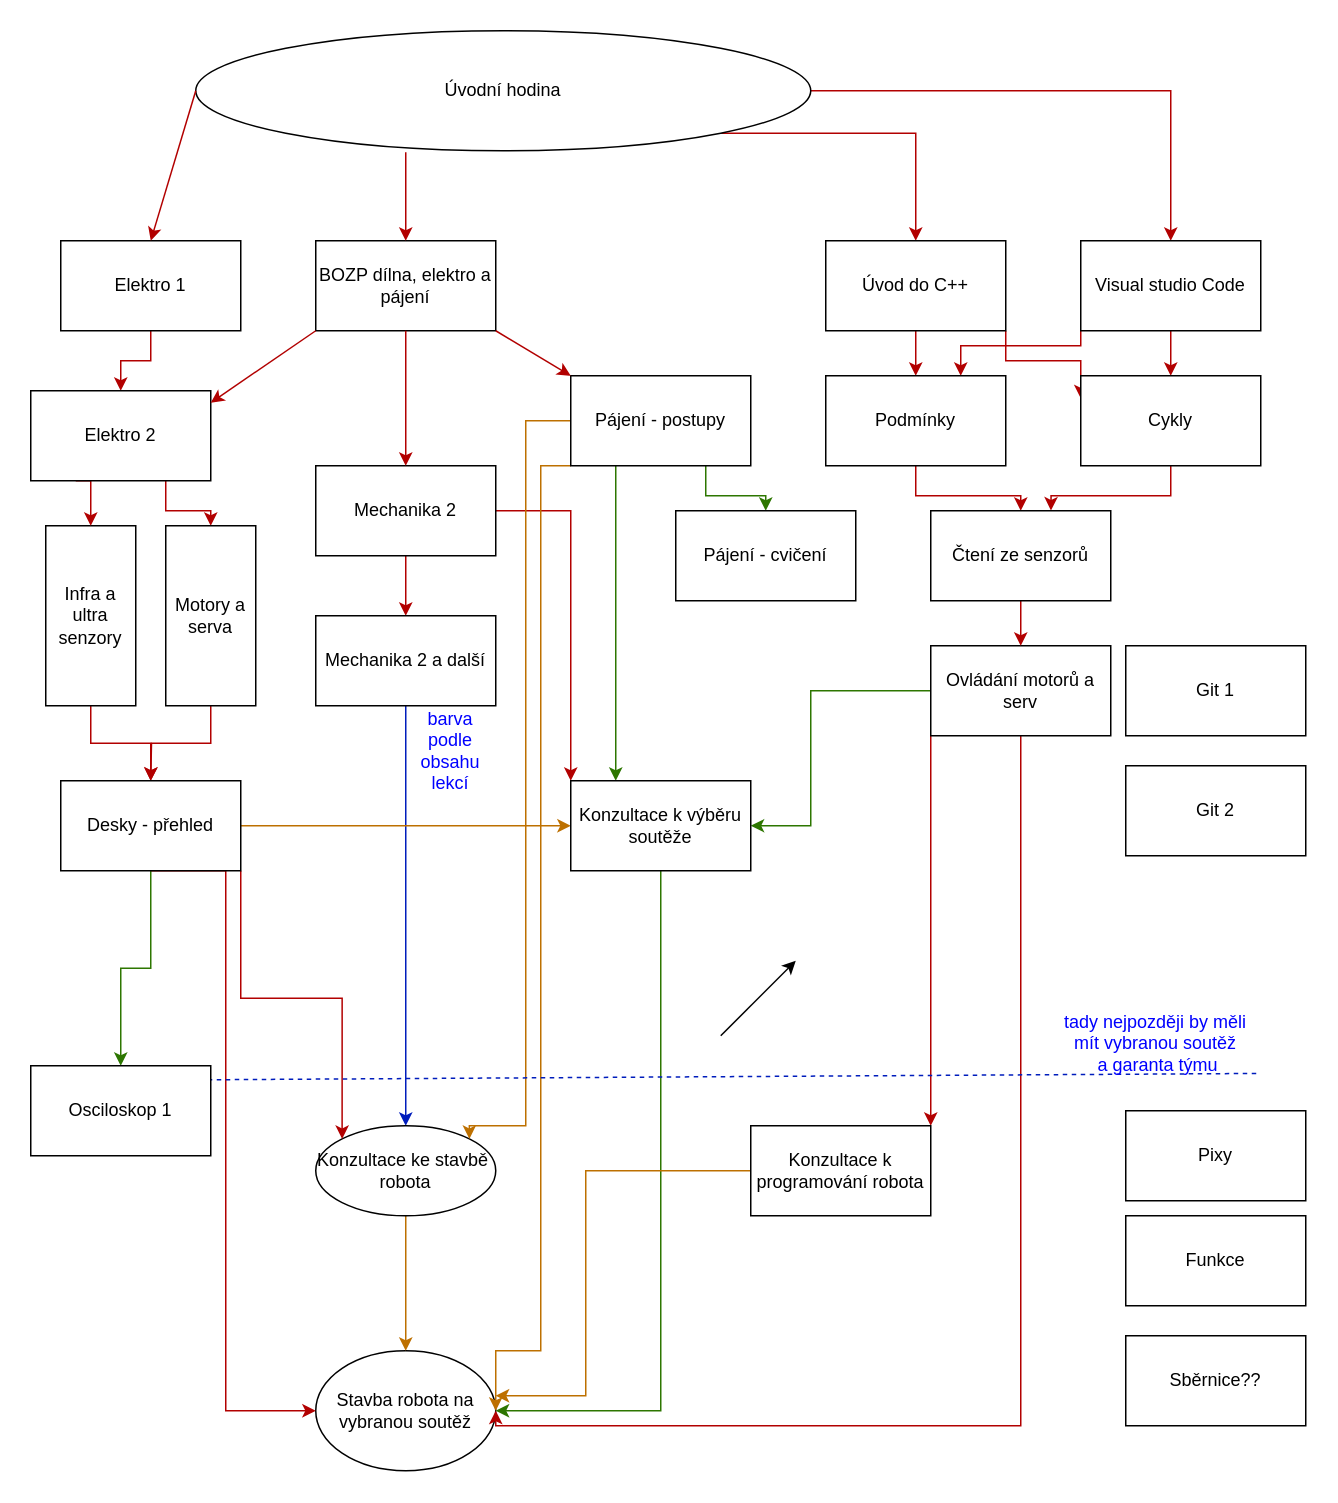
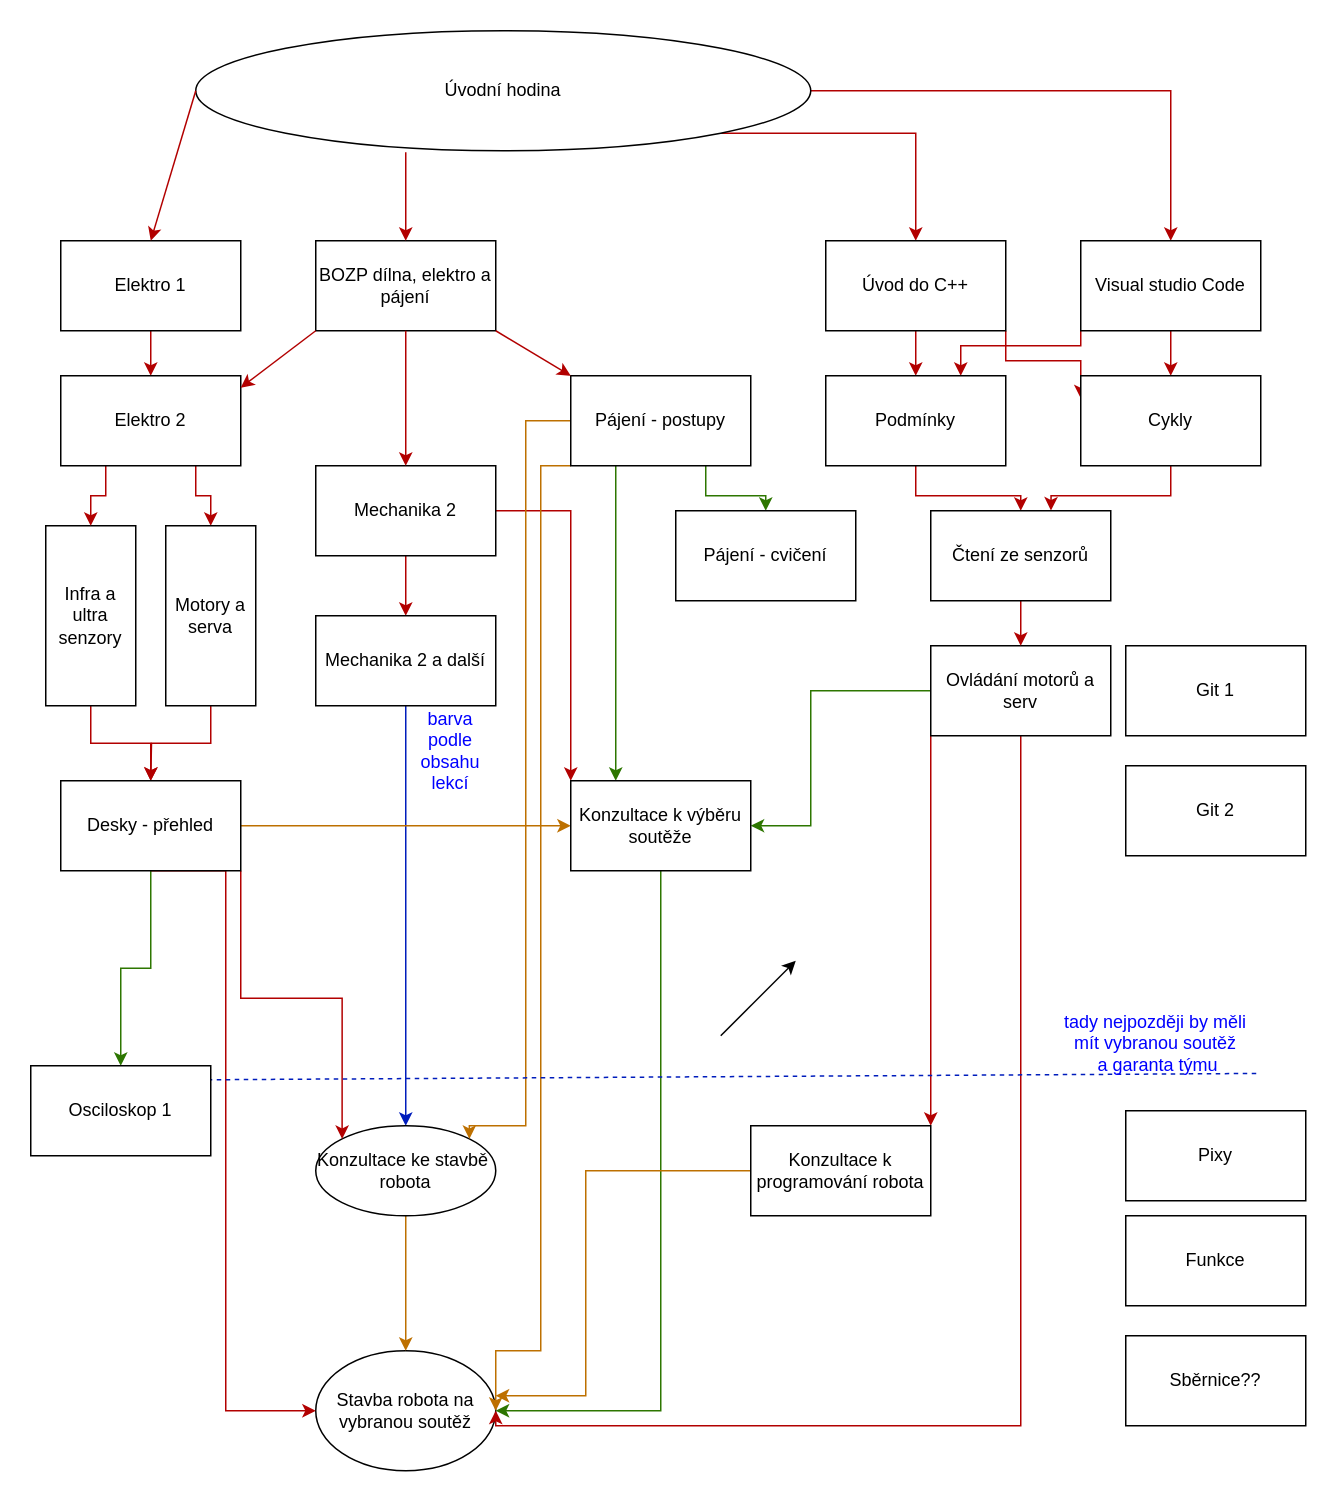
(121, 436) -> (151, 421)
